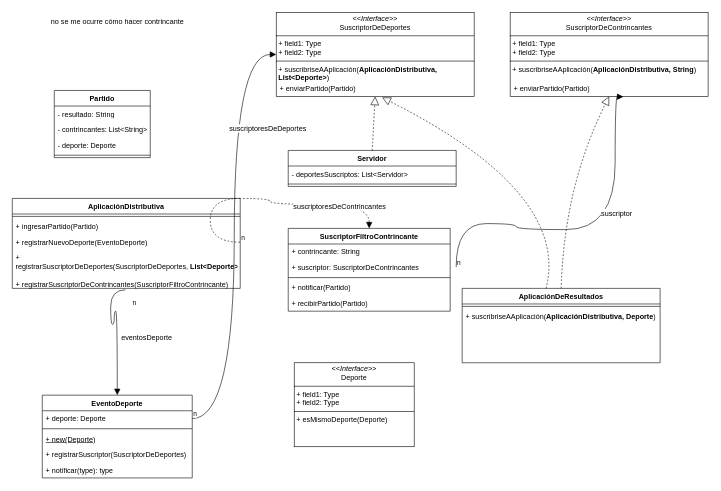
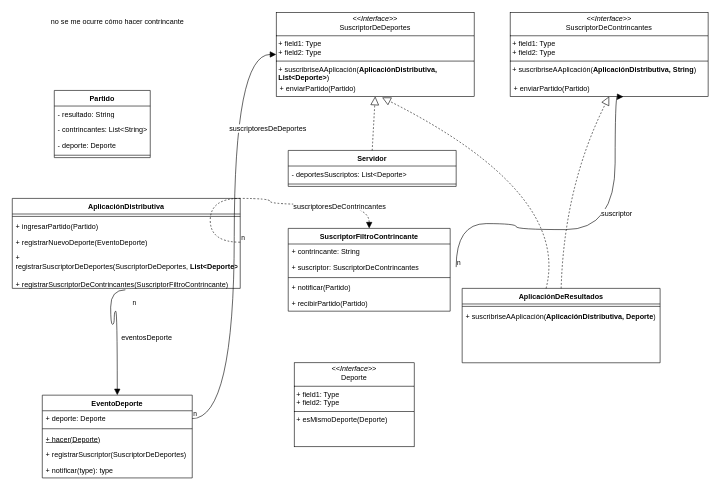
(359, 174) -> (358, 174)
(73, 440) -> (77, 440)
